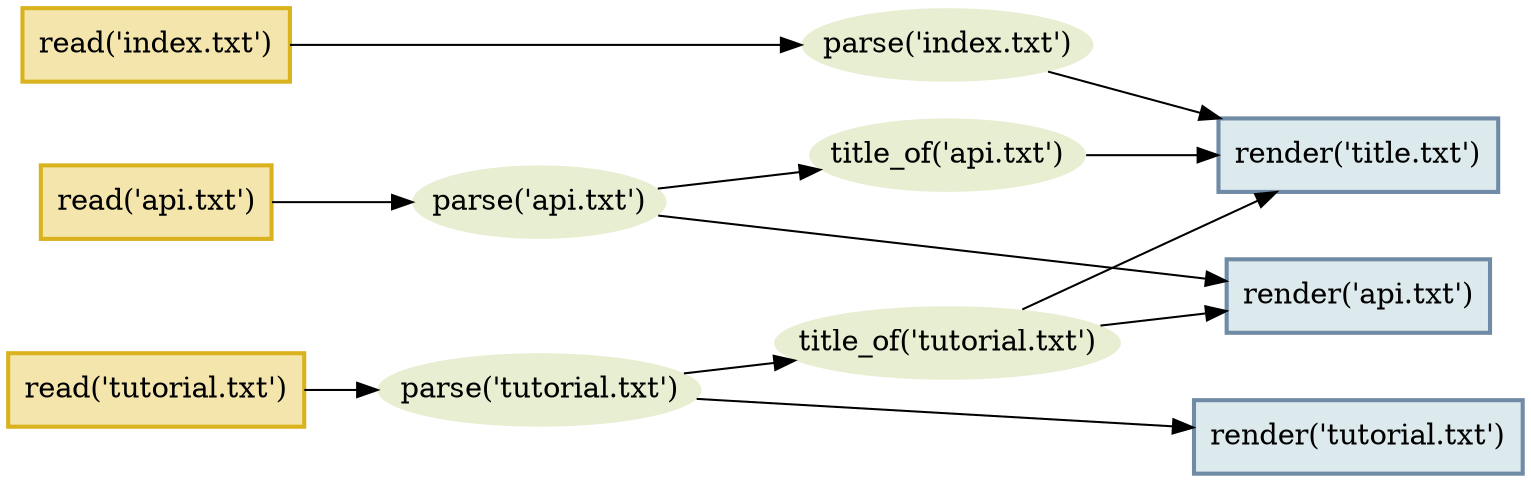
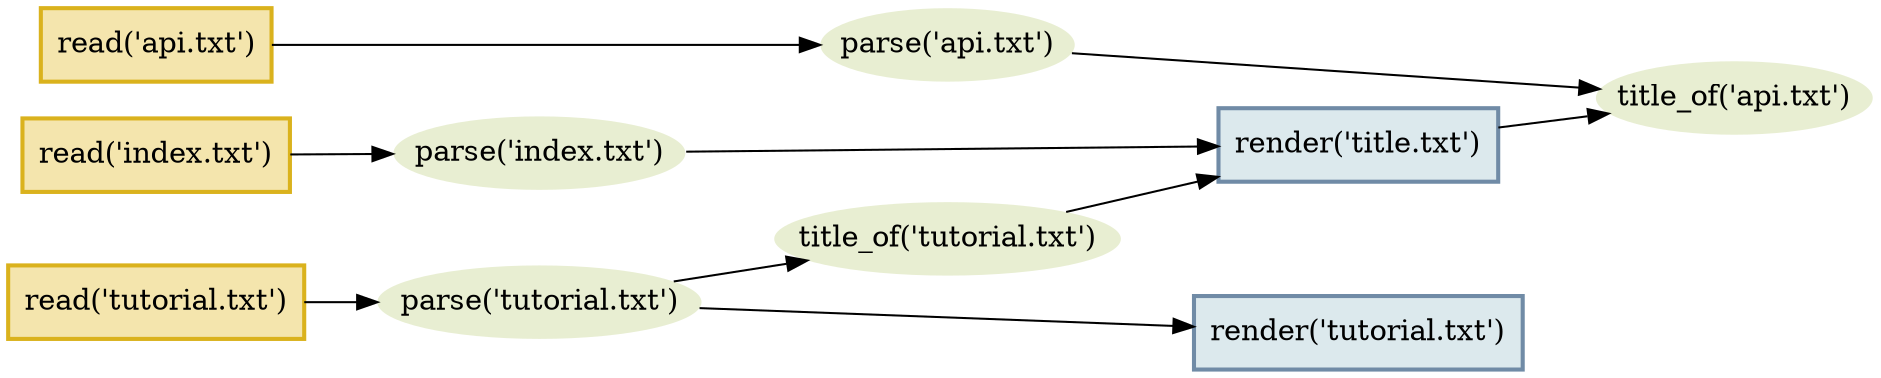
(1142, 155) -> (1543, 122)
(1358, 296) -> none
